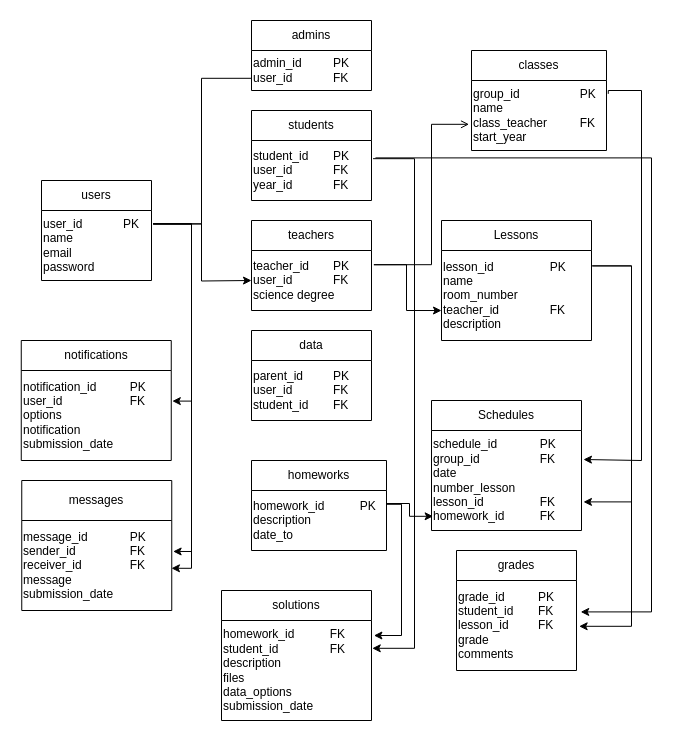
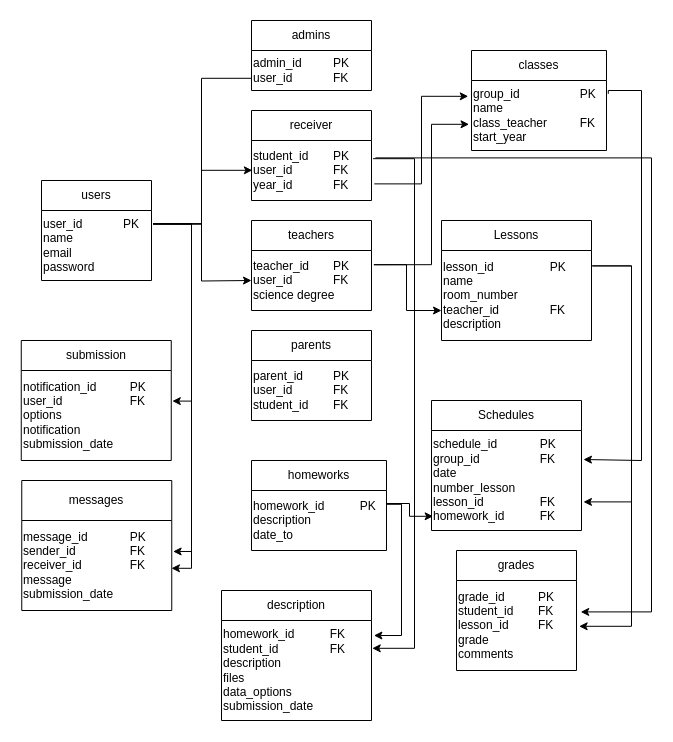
(462, 124) -> (461, 124)
(312, 126) -> (312, 126)
none -> (422, 144)
none -> (224, 170)
(312, 346) -> (312, 346)
(97, 356) -> (97, 356)
(297, 606) -> (297, 606)
